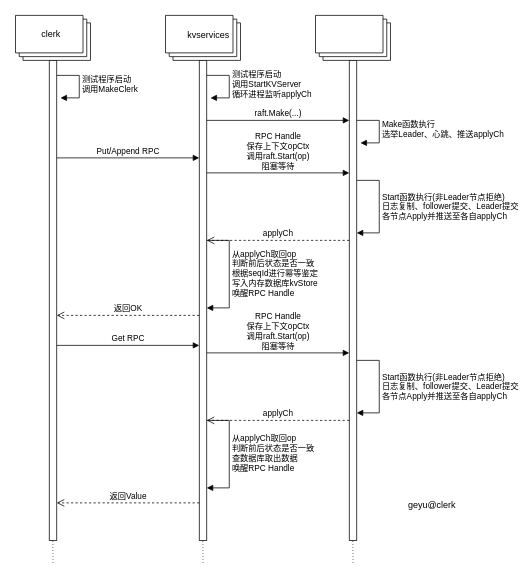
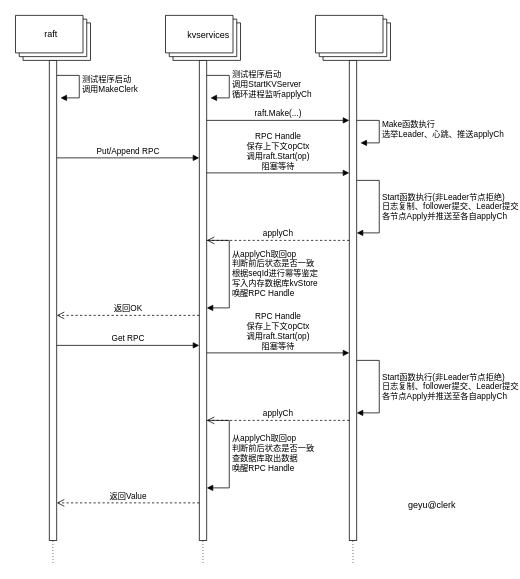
(51, 34) -> (51, 34)
